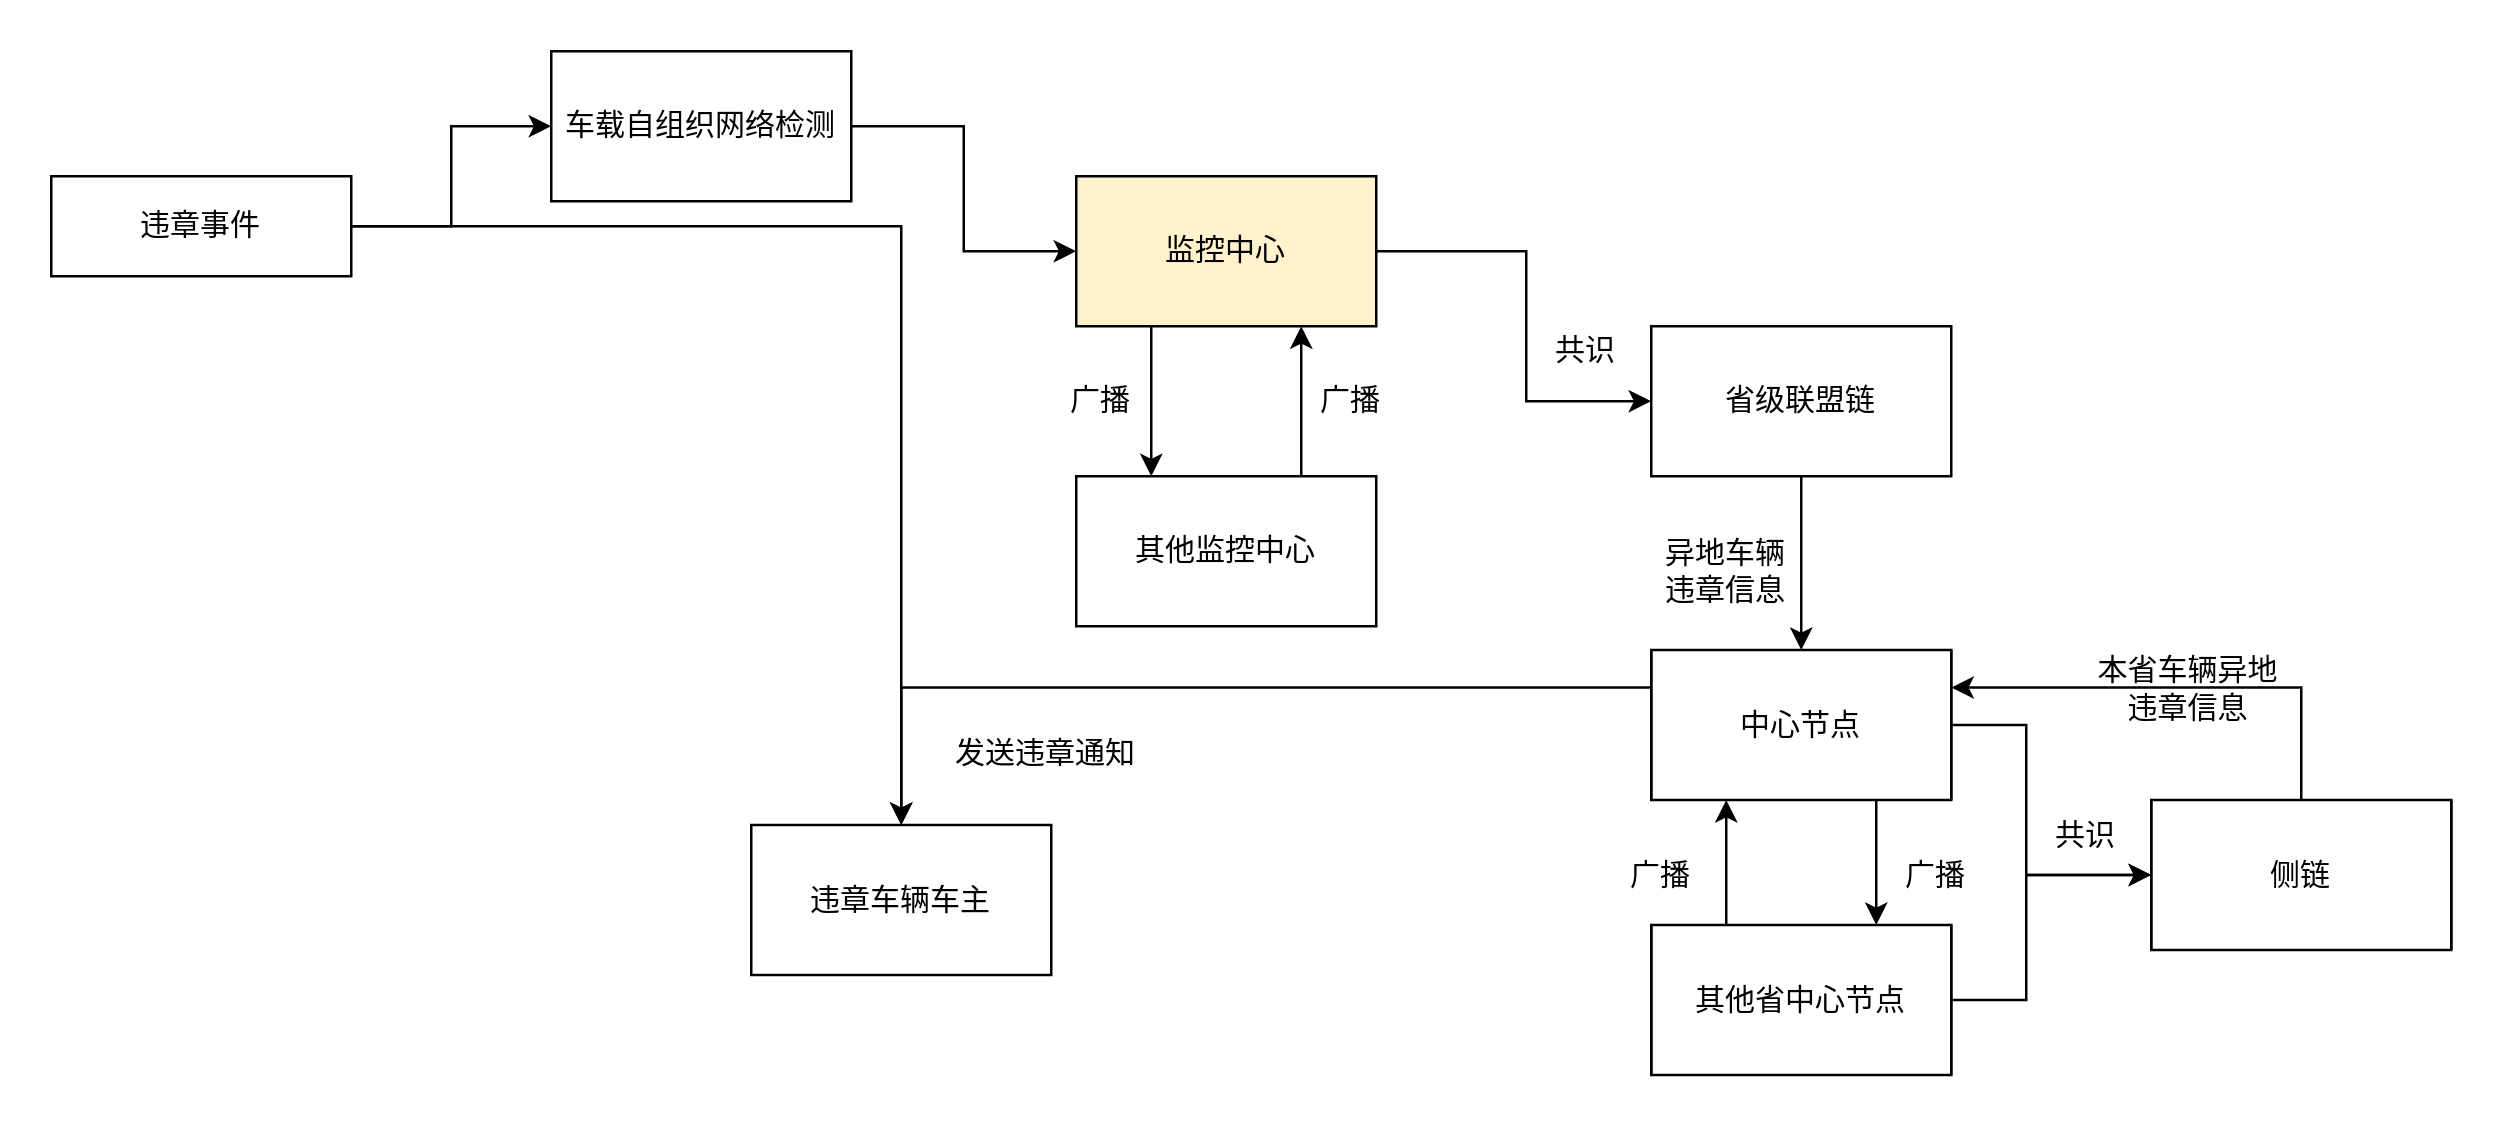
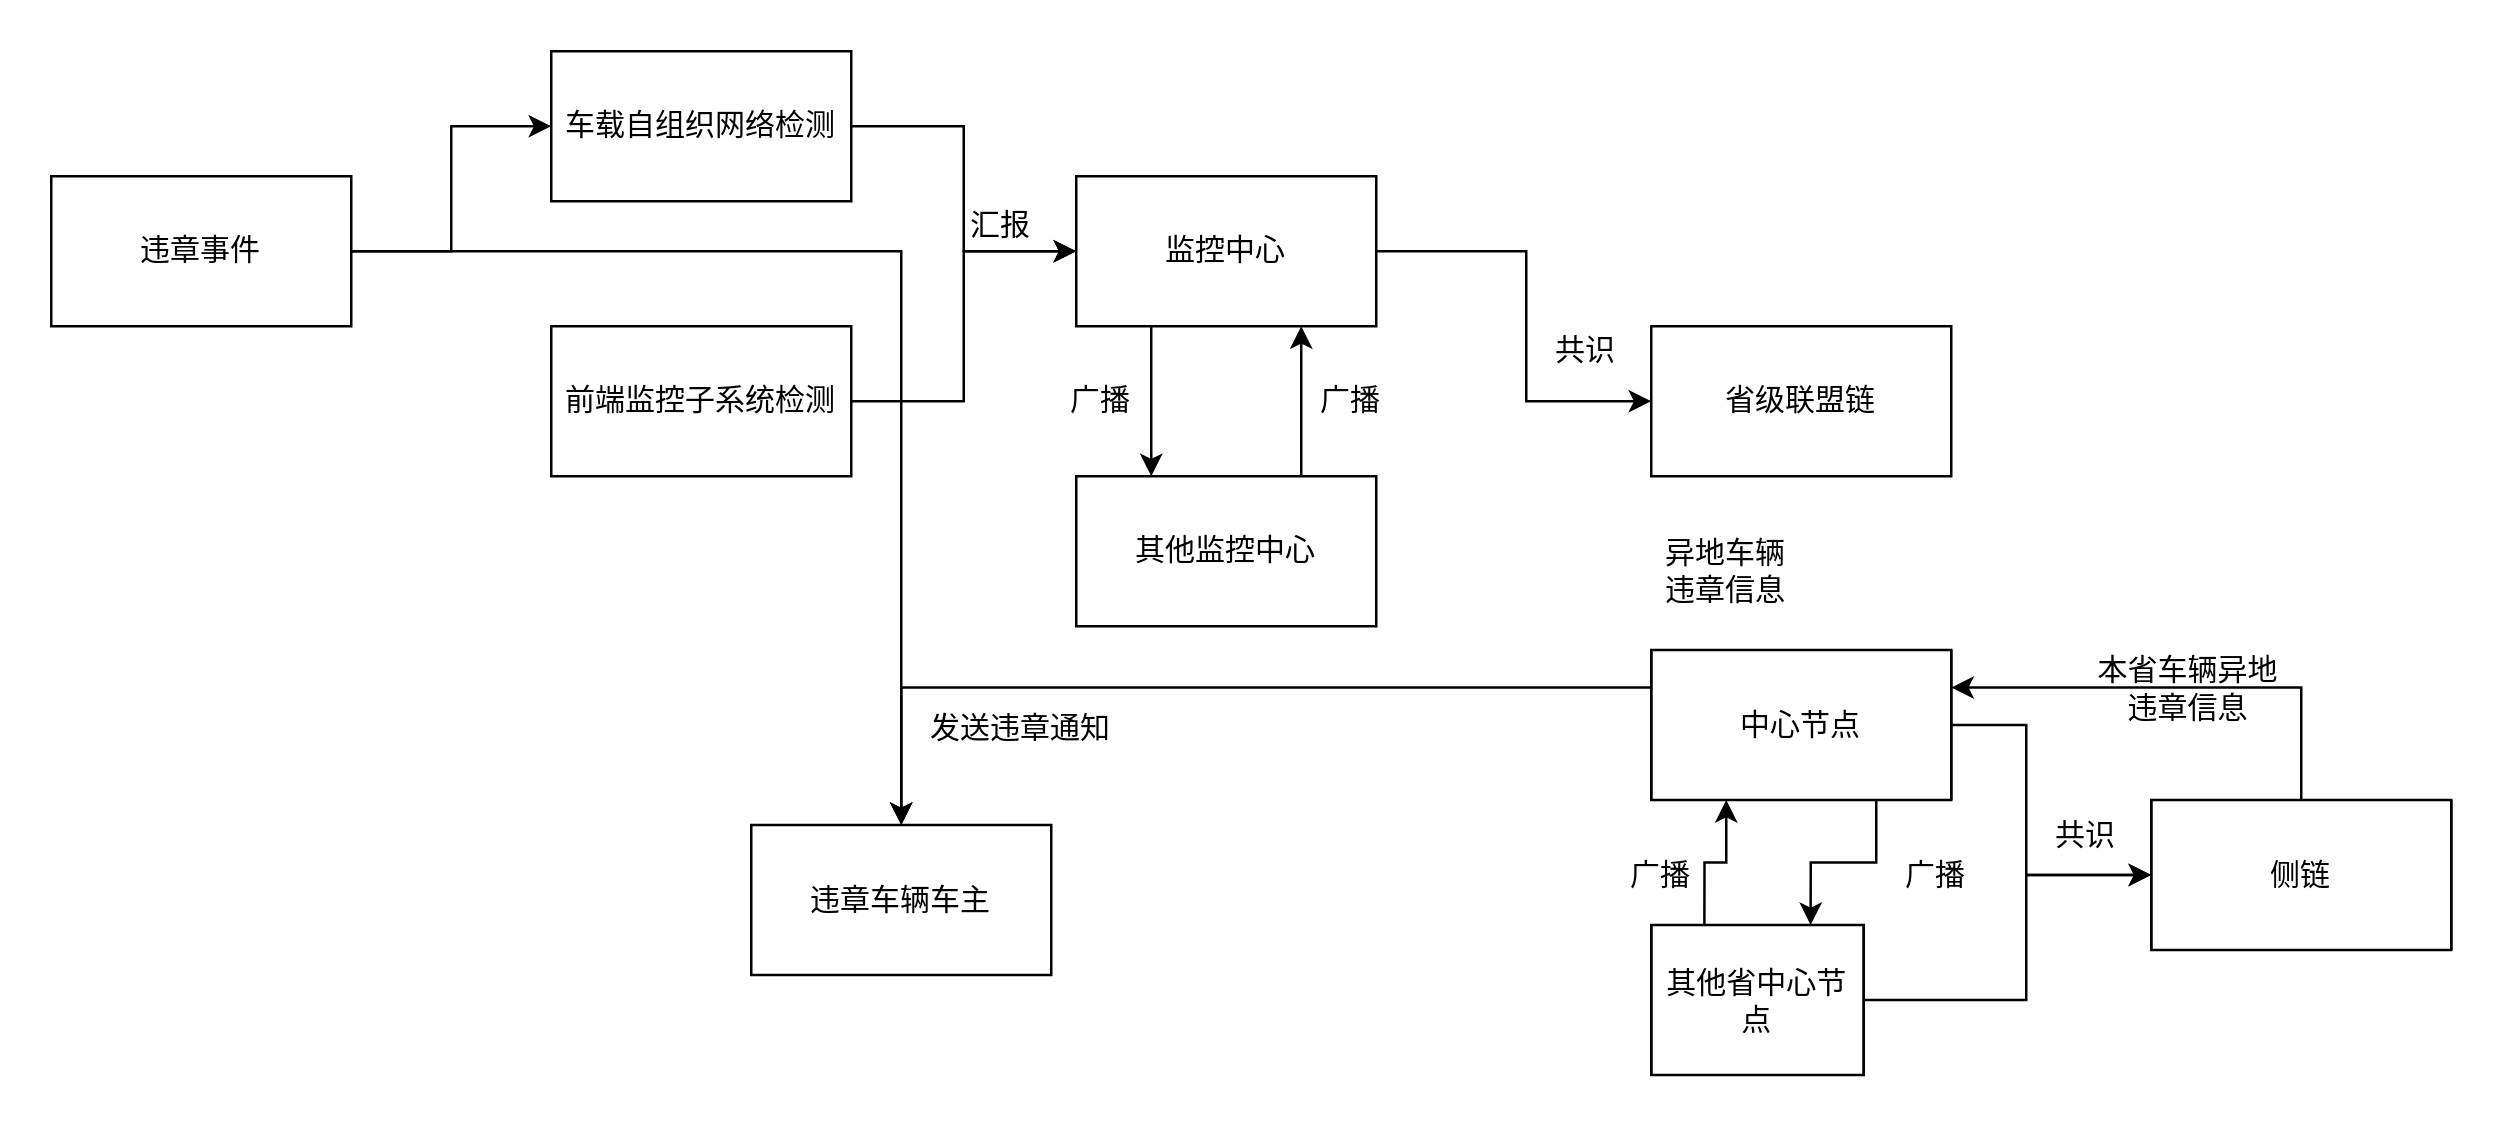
(201, 226) -> (201, 251)
none -> (1001, 226)
(1226, 251) -> (1226, 251)
none -> (964, 357)
none -> (701, 401)
(1801, 555) -> none
(1064, 754) -> (1039, 729)
(1801, 1000) -> (1758, 1000)
